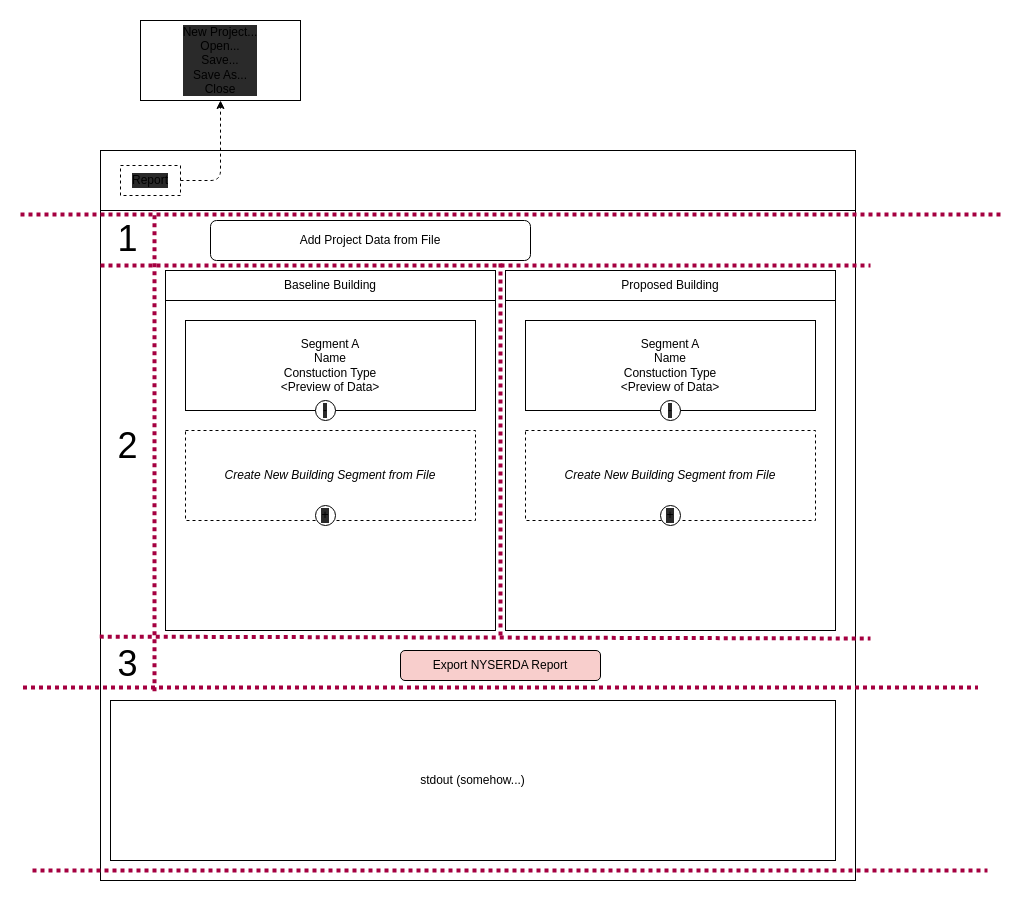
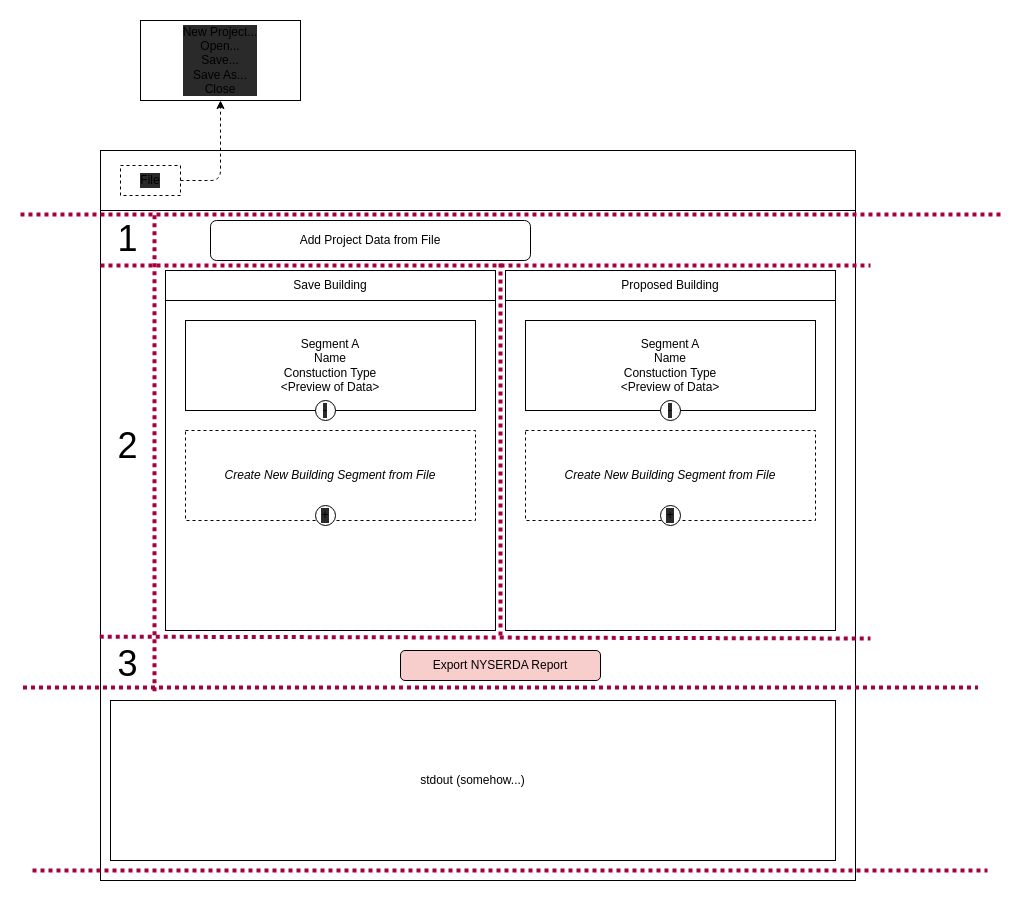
(151, 181) -> (151, 181)
(331, 286) -> (331, 286)
